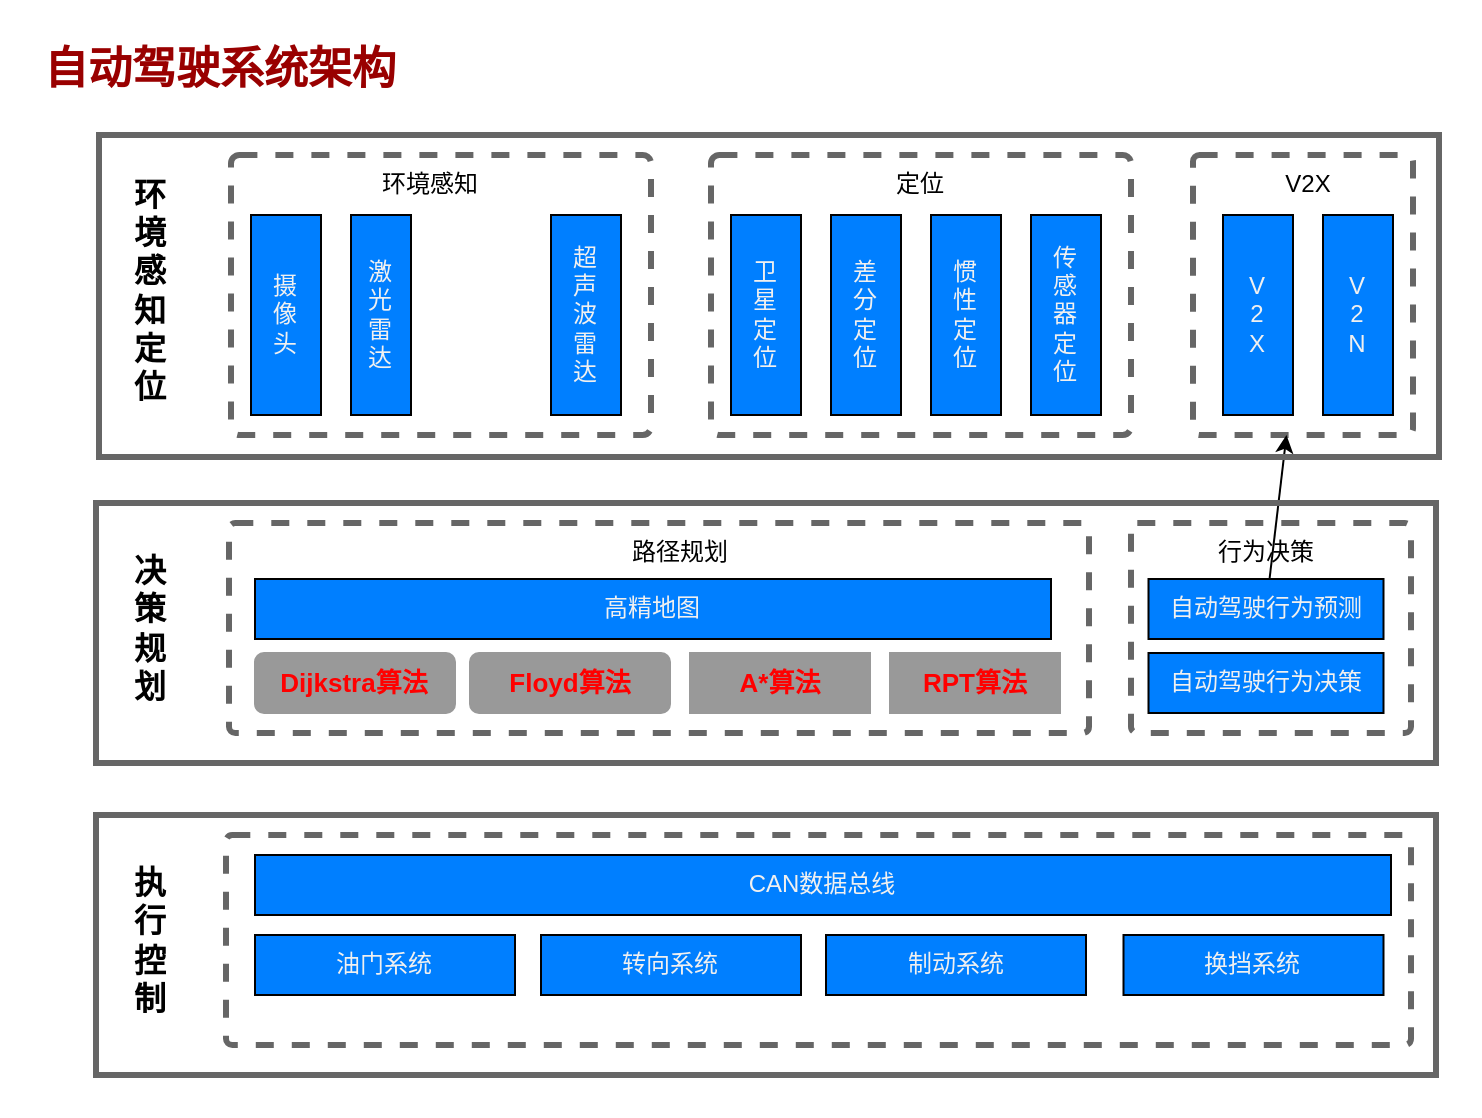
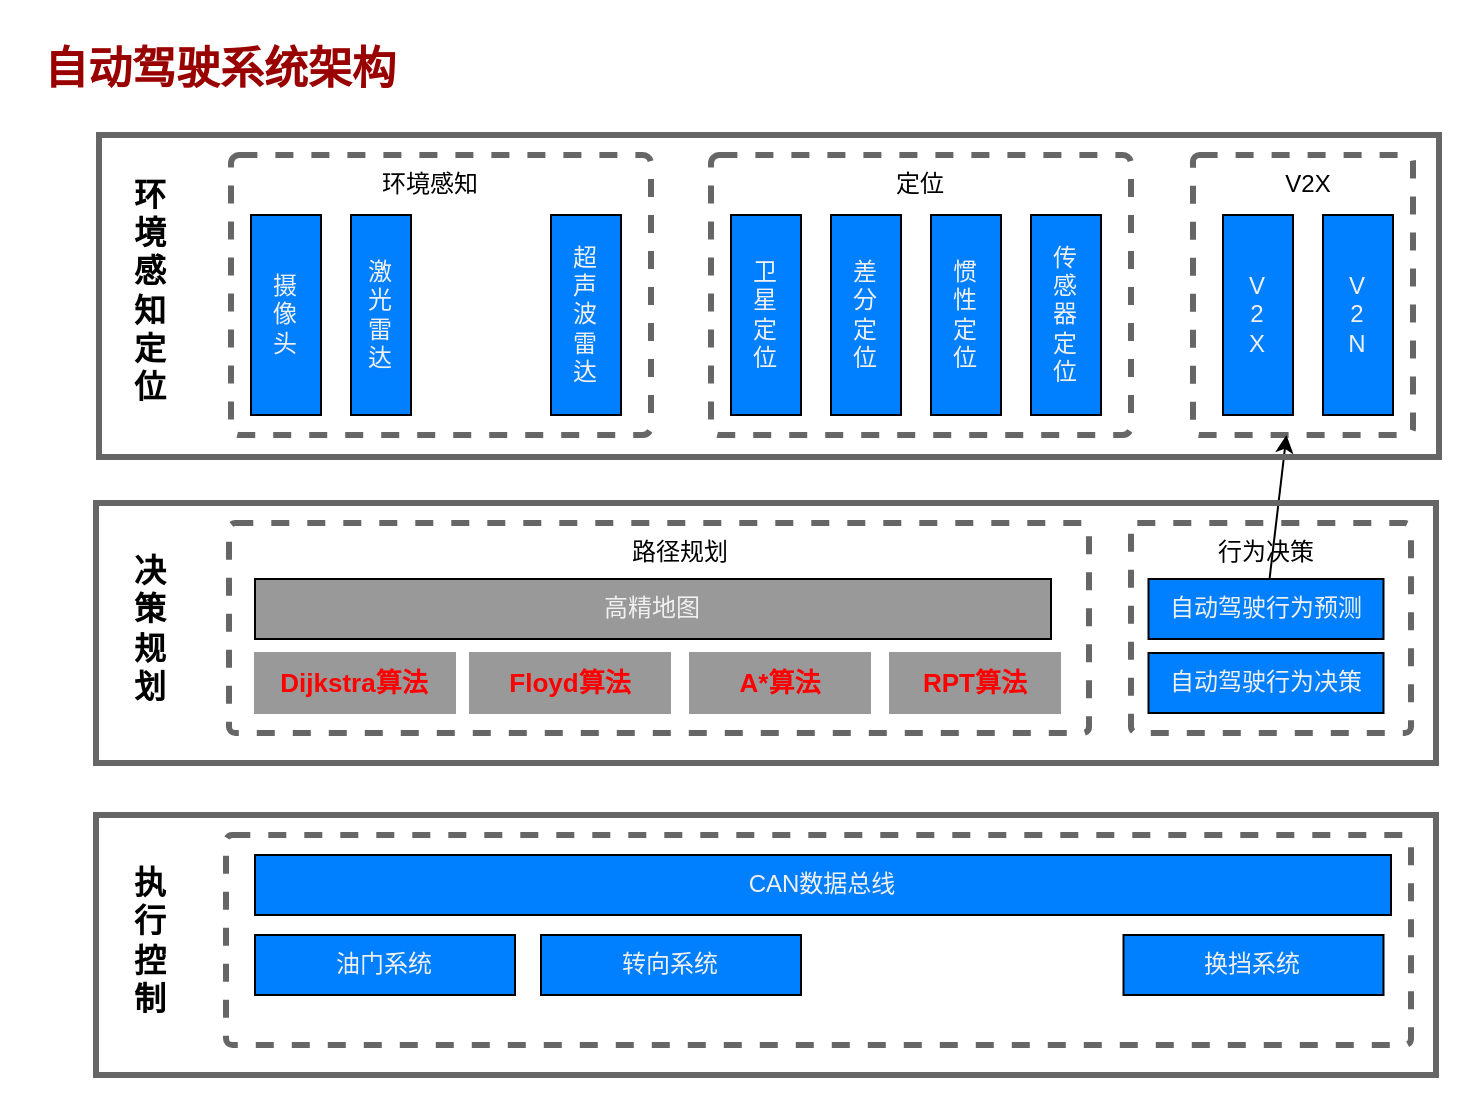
(653, 609) -> (653, 609)
(355, 683) -> (355, 683)
(570, 683) -> (570, 683)
(956, 965) -> none
